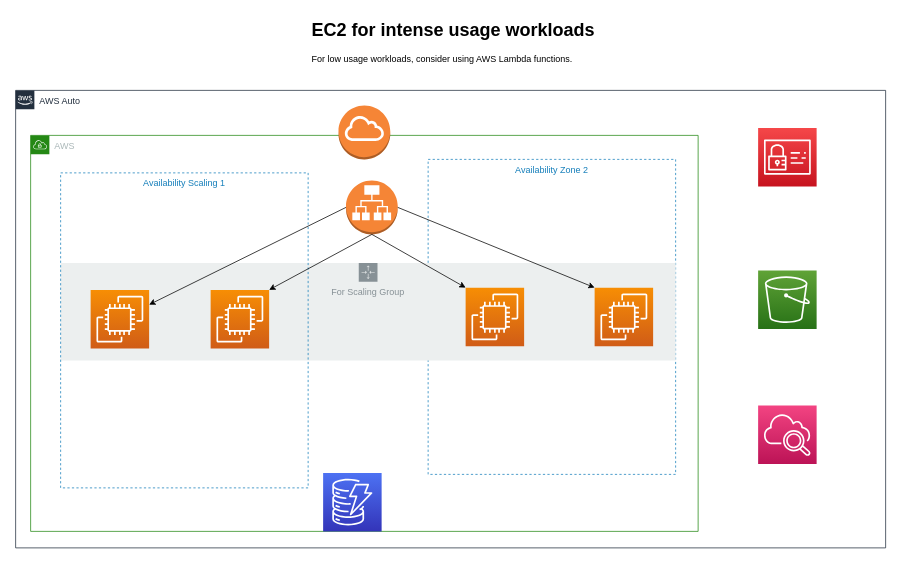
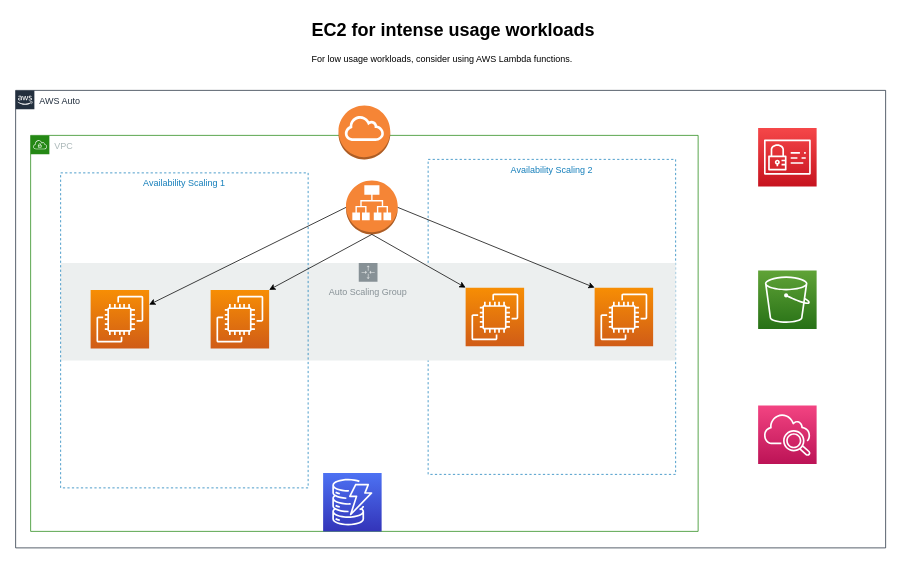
(62, 146) -> (62, 146)
(552, 170) -> (552, 170)
(368, 292) -> (368, 292)
